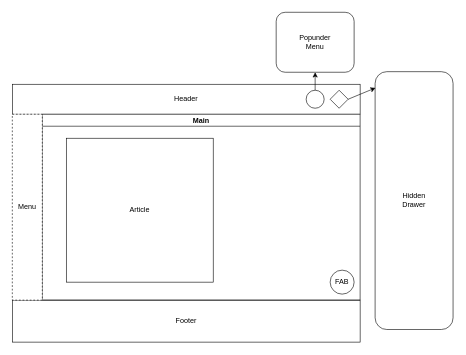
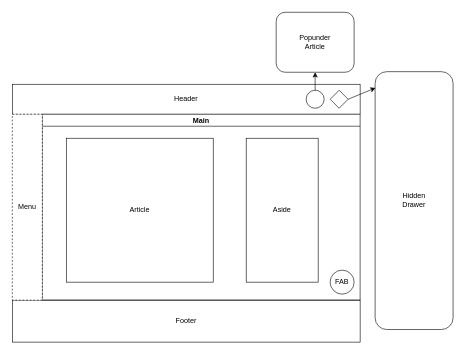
(315, 42) -> (315, 42)
none -> (282, 210)
